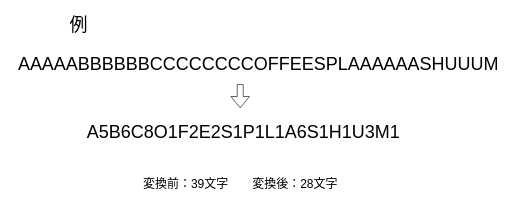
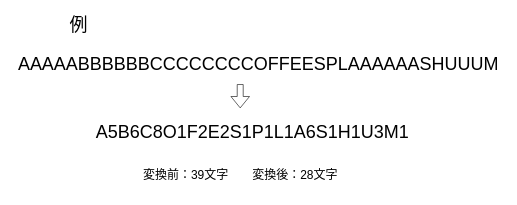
(243, 132) -> (252, 132)
(240, 183) -> (240, 174)
